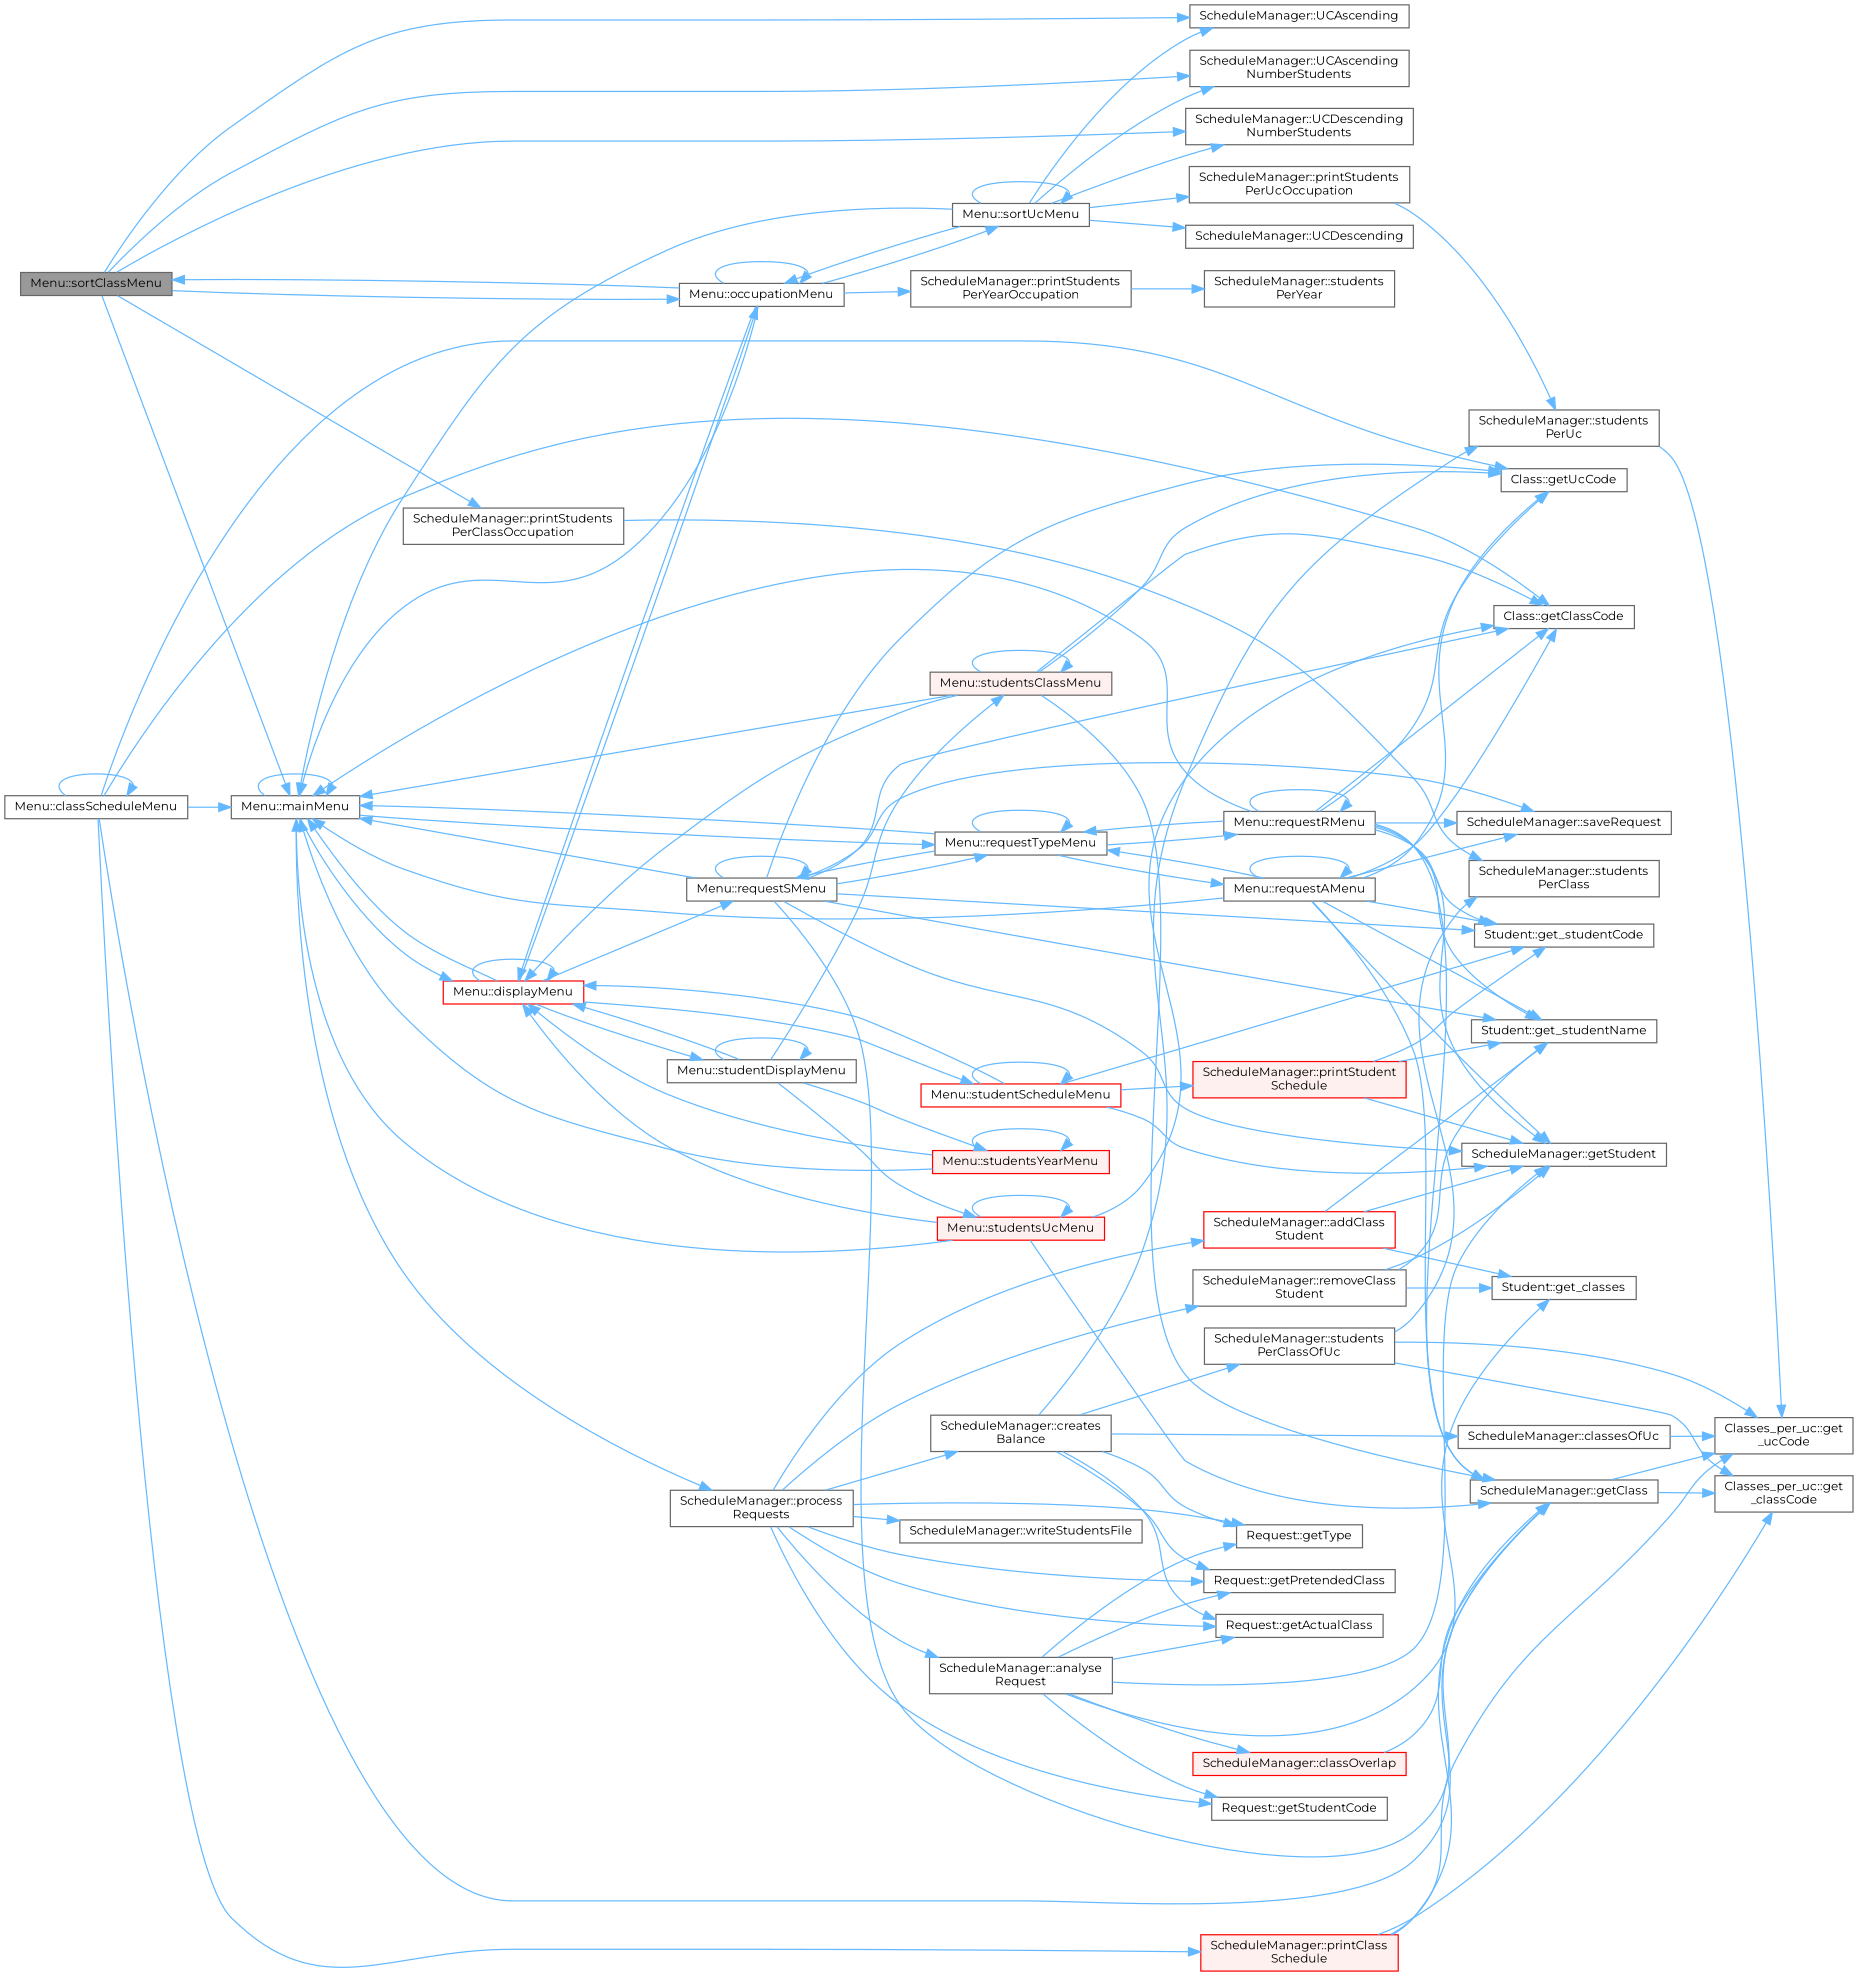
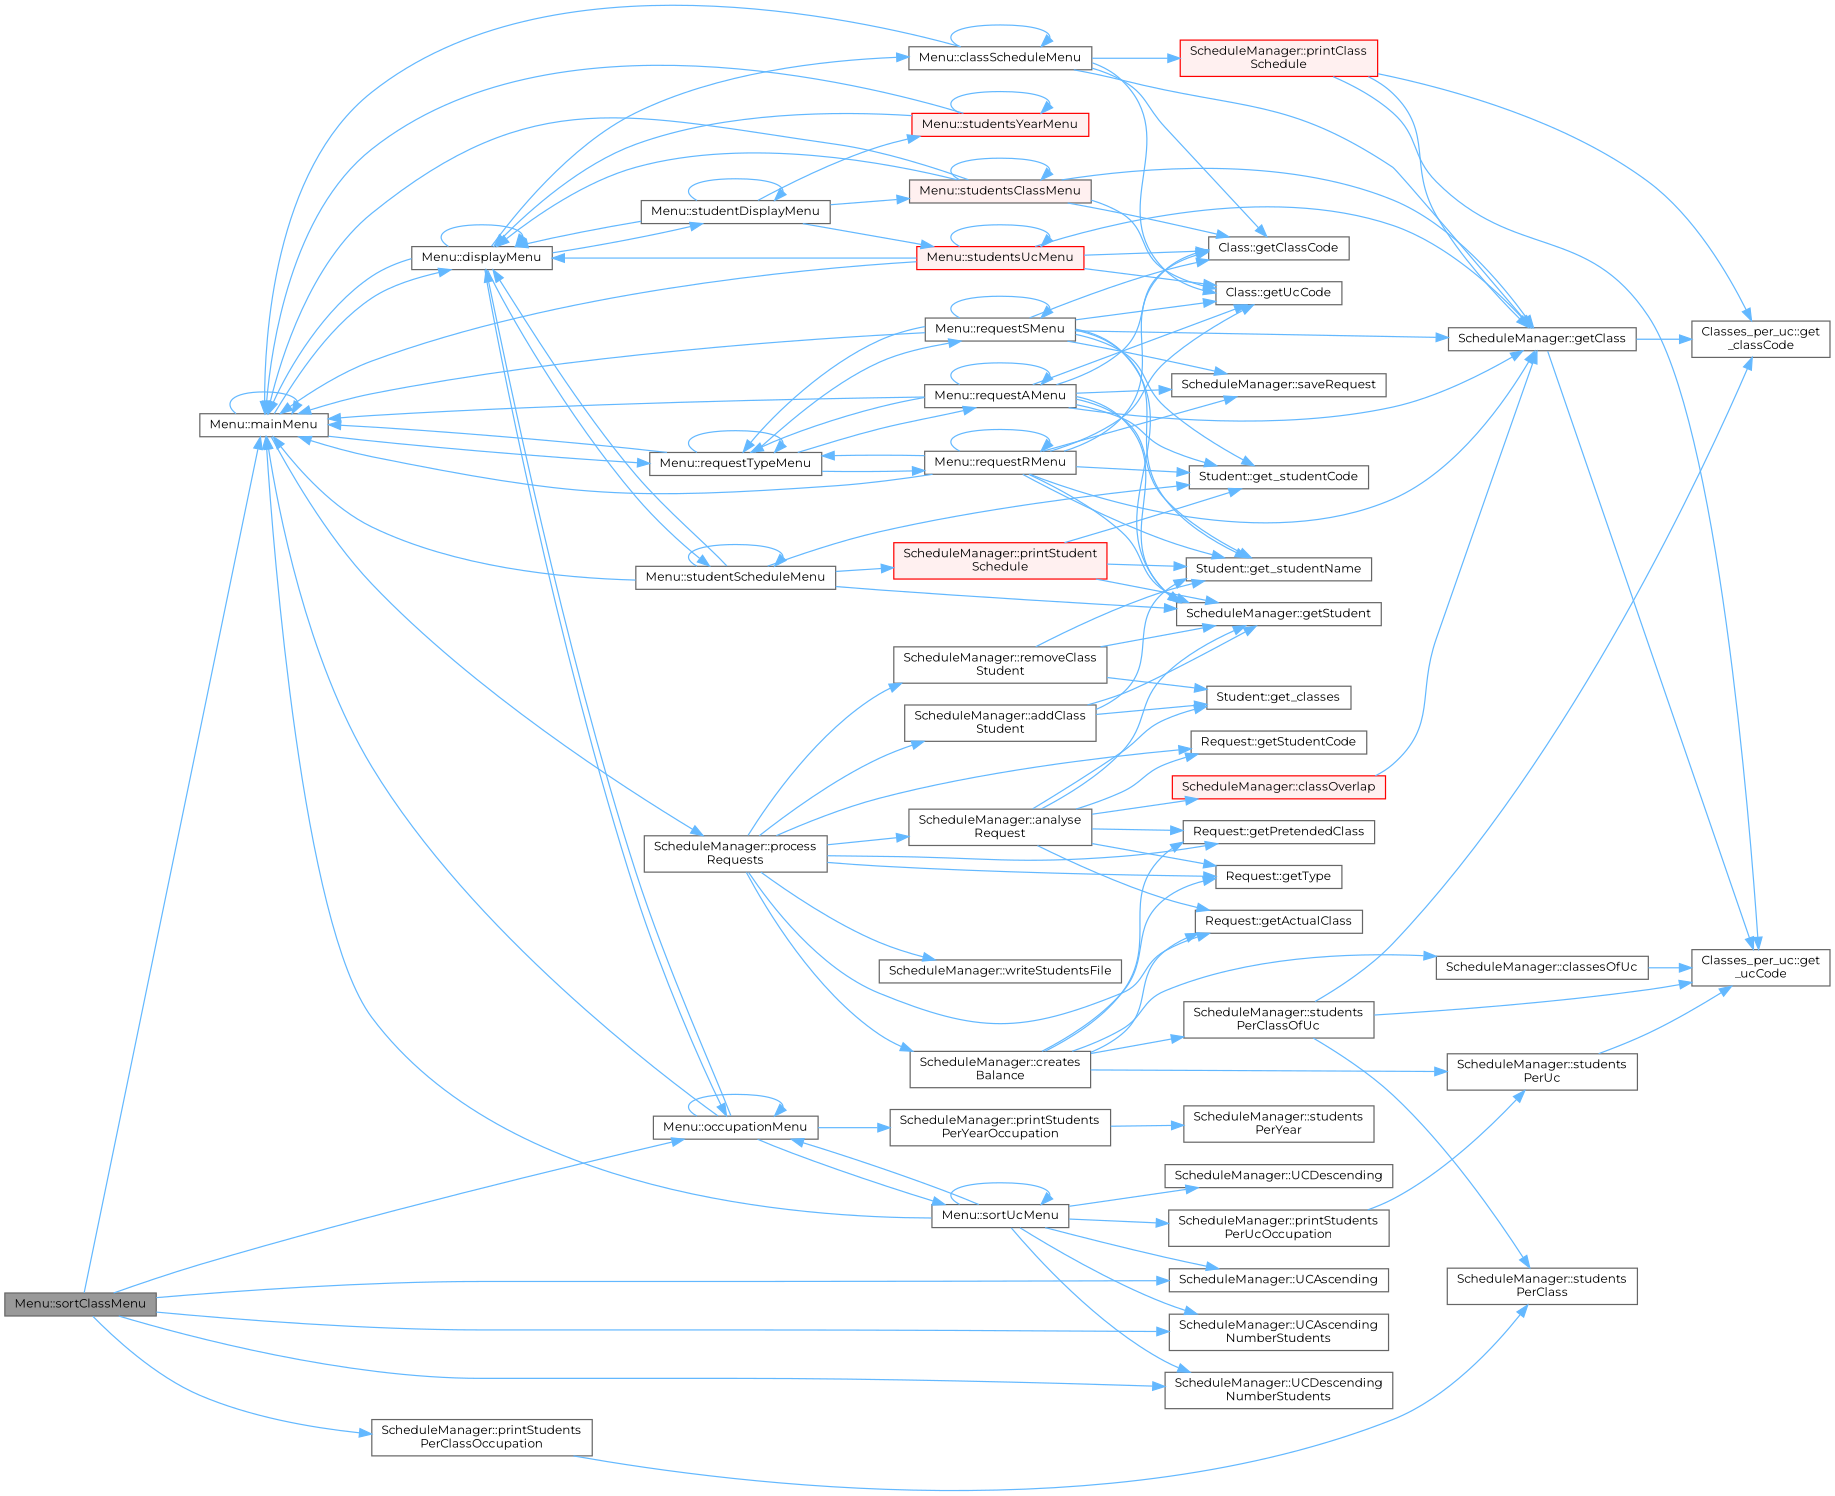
none -> (1126, 274)
(432, 281) -> none
none -> (441, 553)
(632, 943) -> (668, 99)
(514, 993) -> (482, 258)
(1021, 1095) -> (736, 578)
(1300, 1230) -> (1000, 723)
